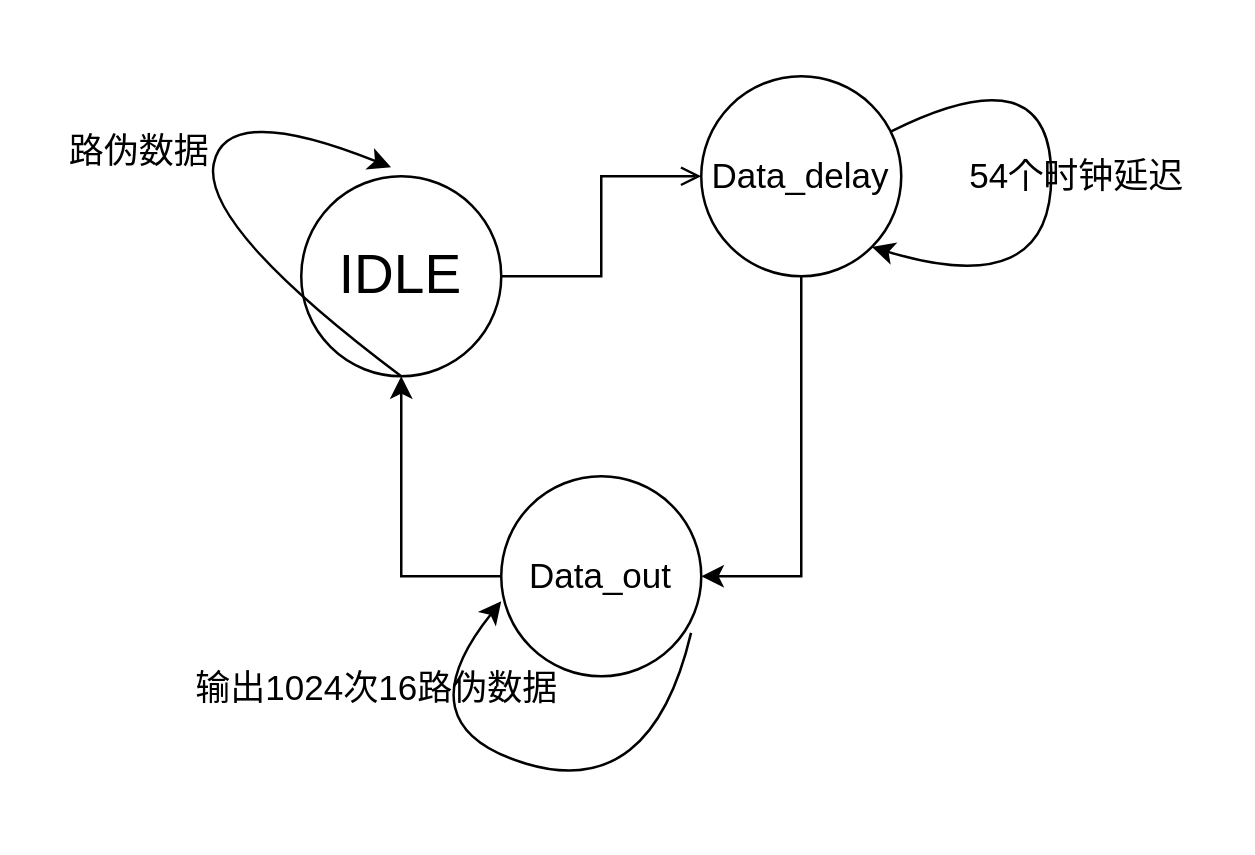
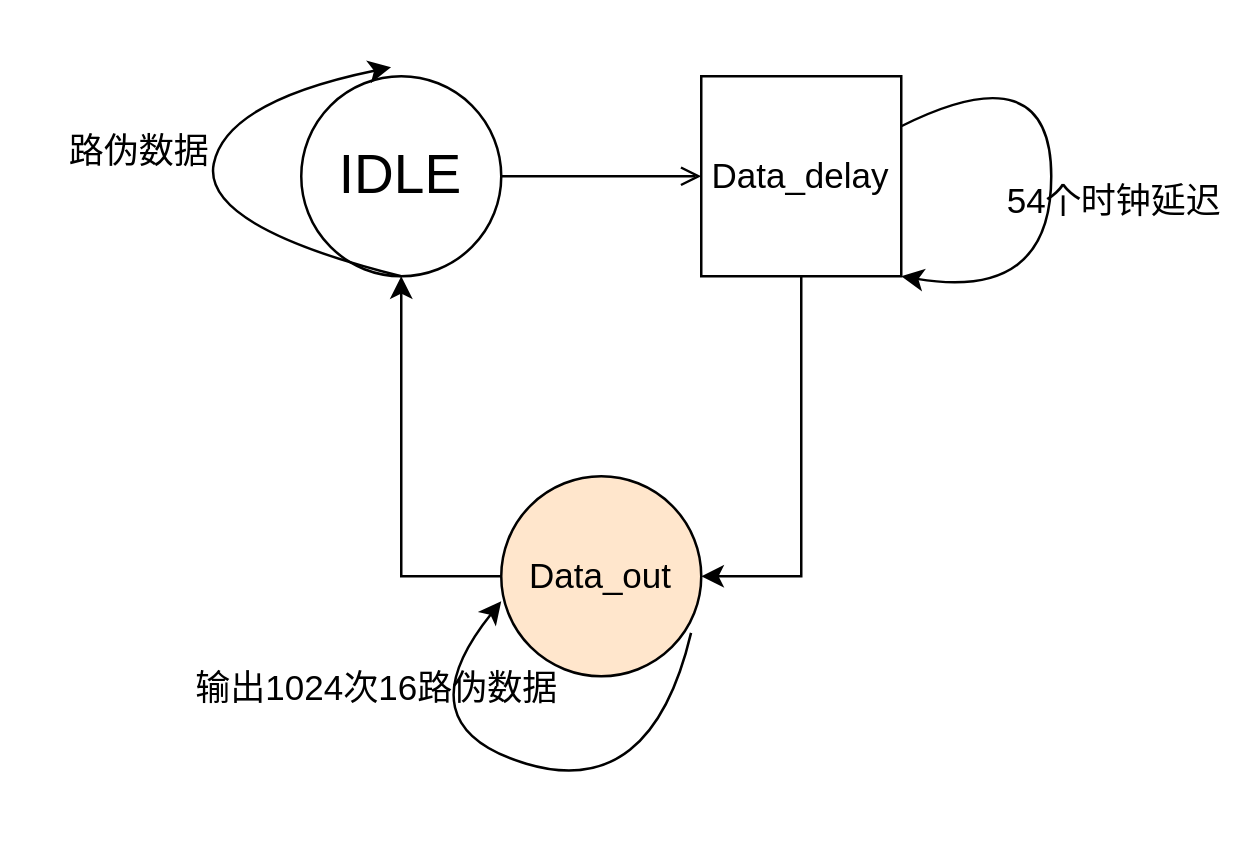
(801, 176) -> (801, 176)
(1076, 176) -> (1114, 201)
(401, 276) -> (401, 176)
(601, 576) -> (601, 576)
